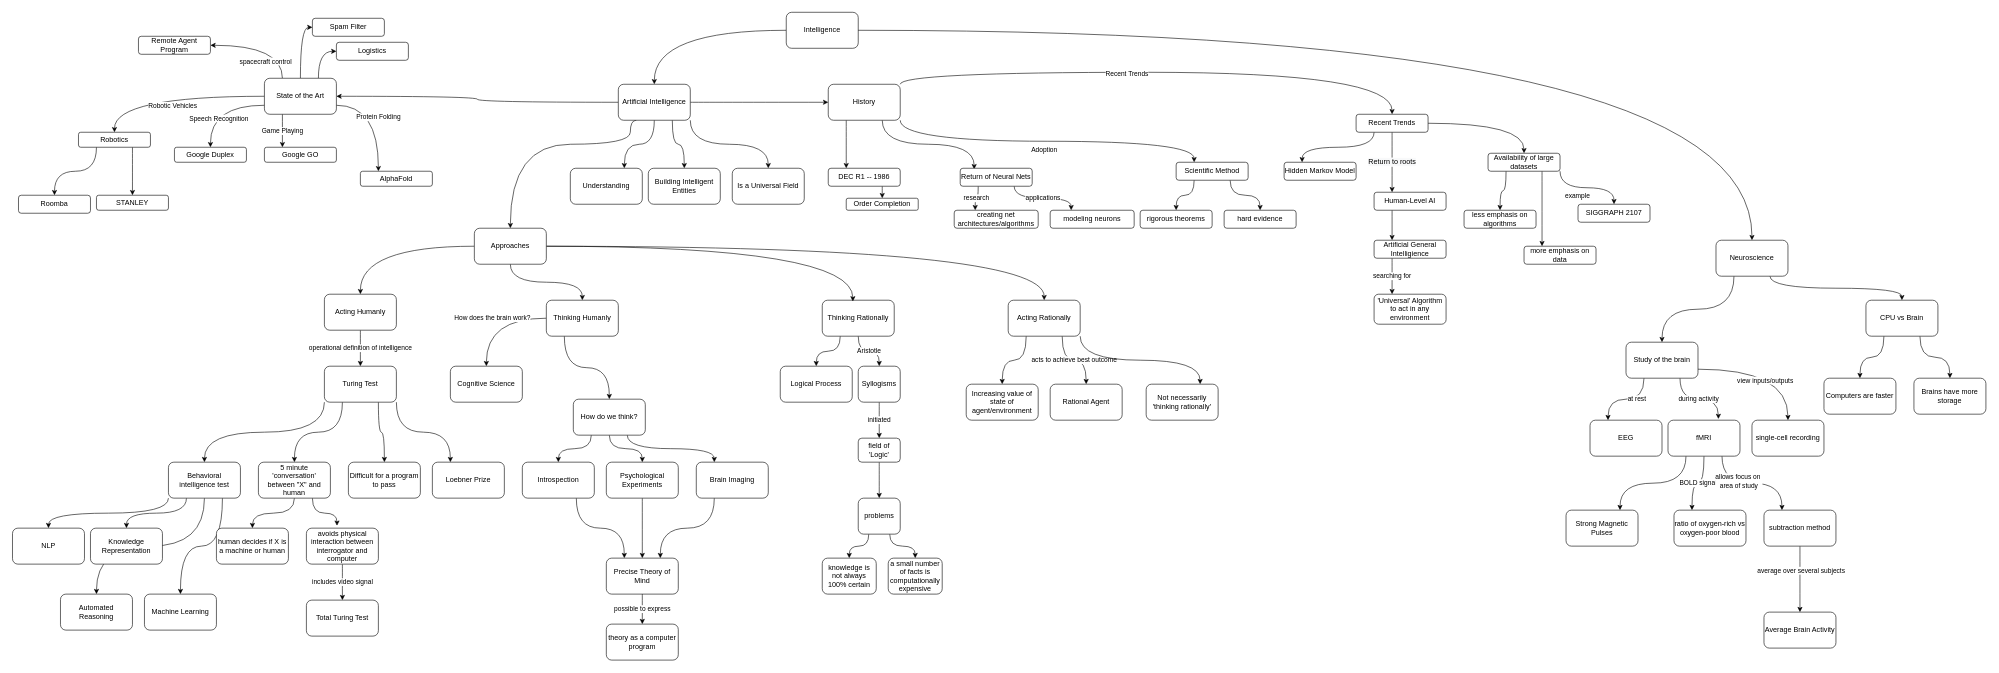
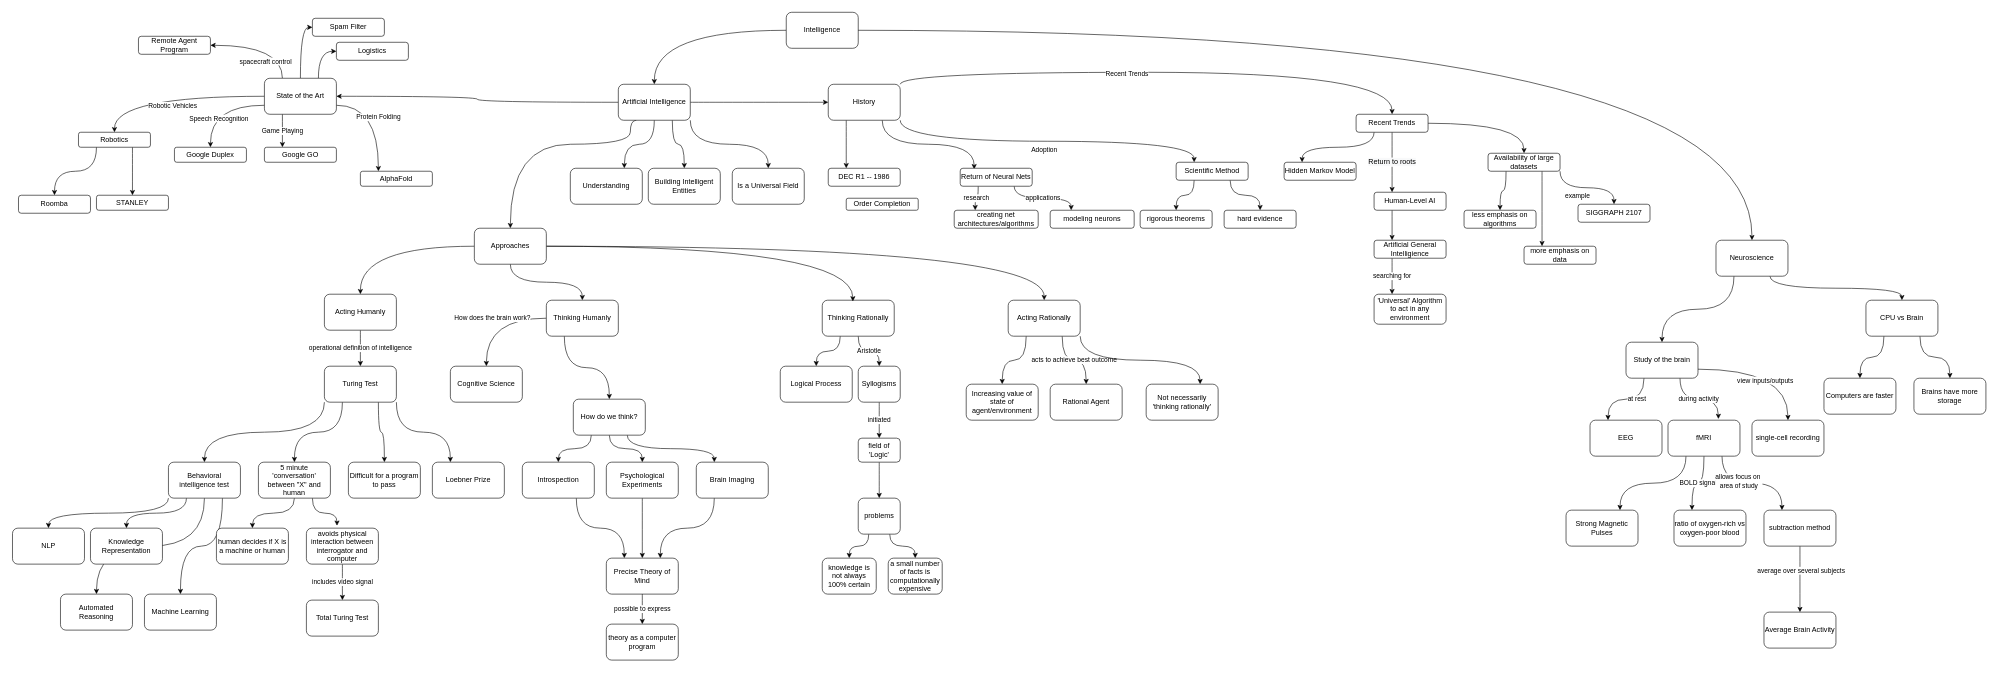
(882, 193) -> none
